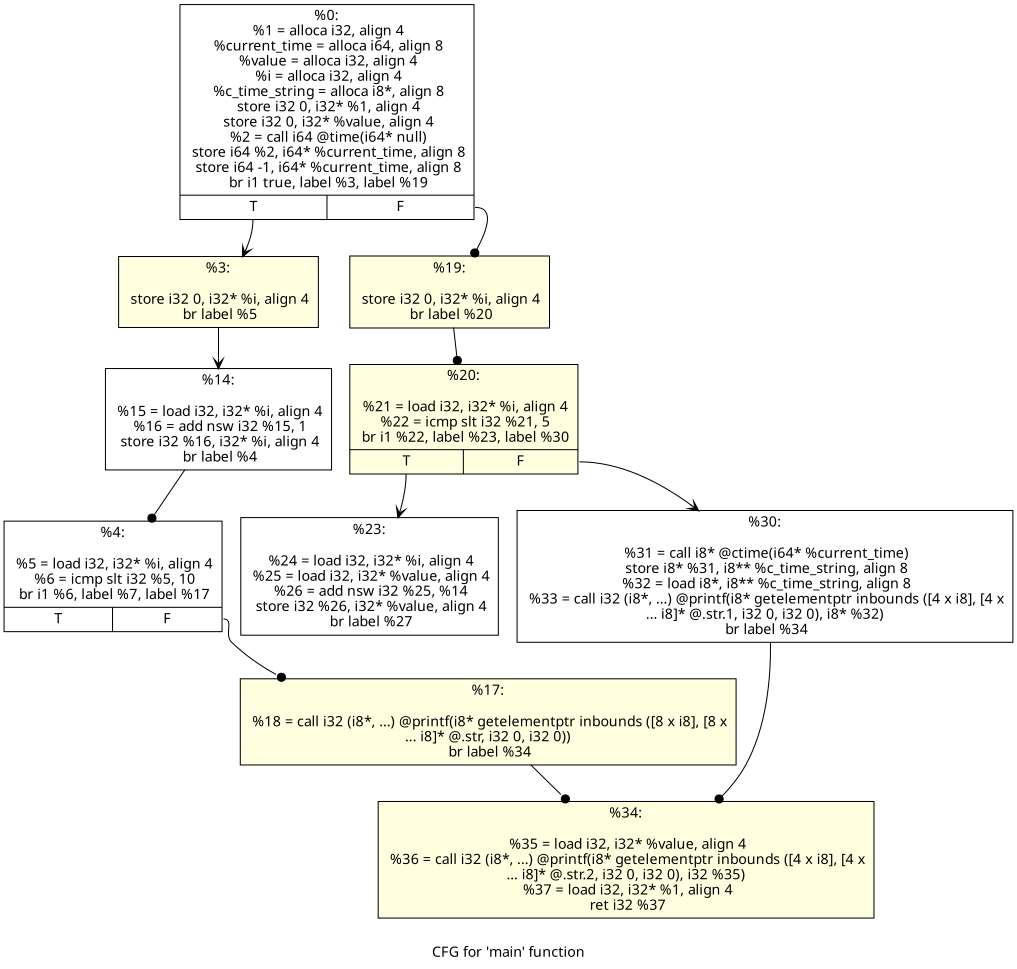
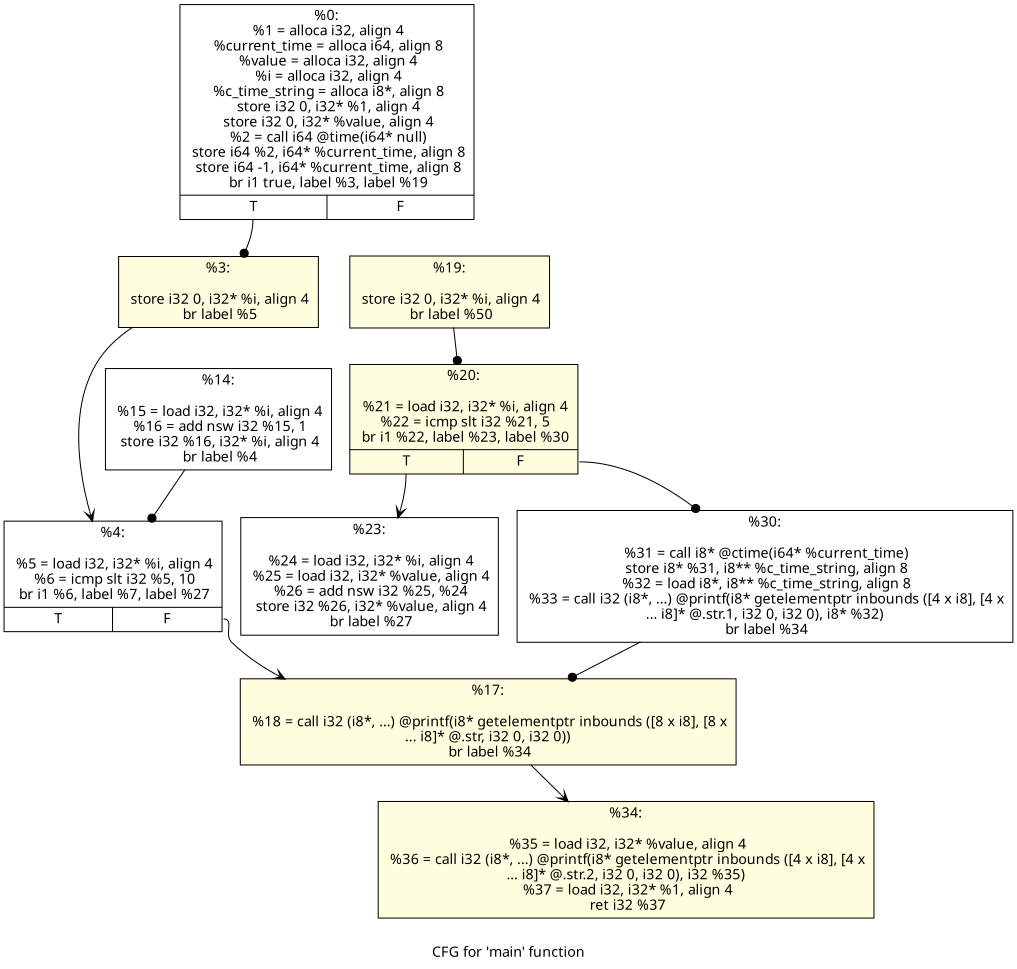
(487, 225) -> none
(251, 235) -> (251, 235)
(450, 315) -> (450, 315)
(218, 343) -> (81, 411)
(639, 475) -> (639, 475)
(370, 592) -> (370, 592)
(113, 595) -> (113, 595)
(242, 651) -> (242, 651)
(761, 724) -> (608, 659)
(546, 780) -> (546, 780)
